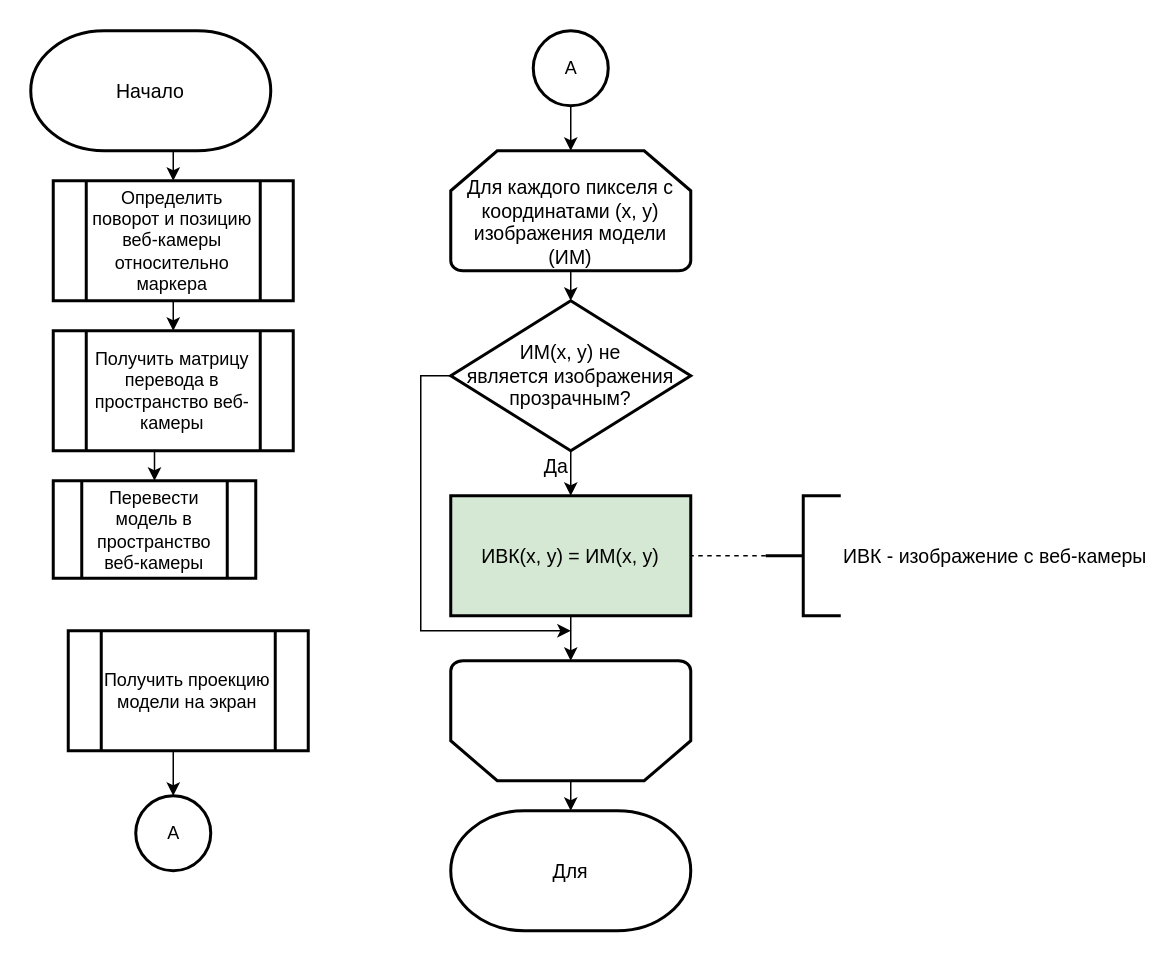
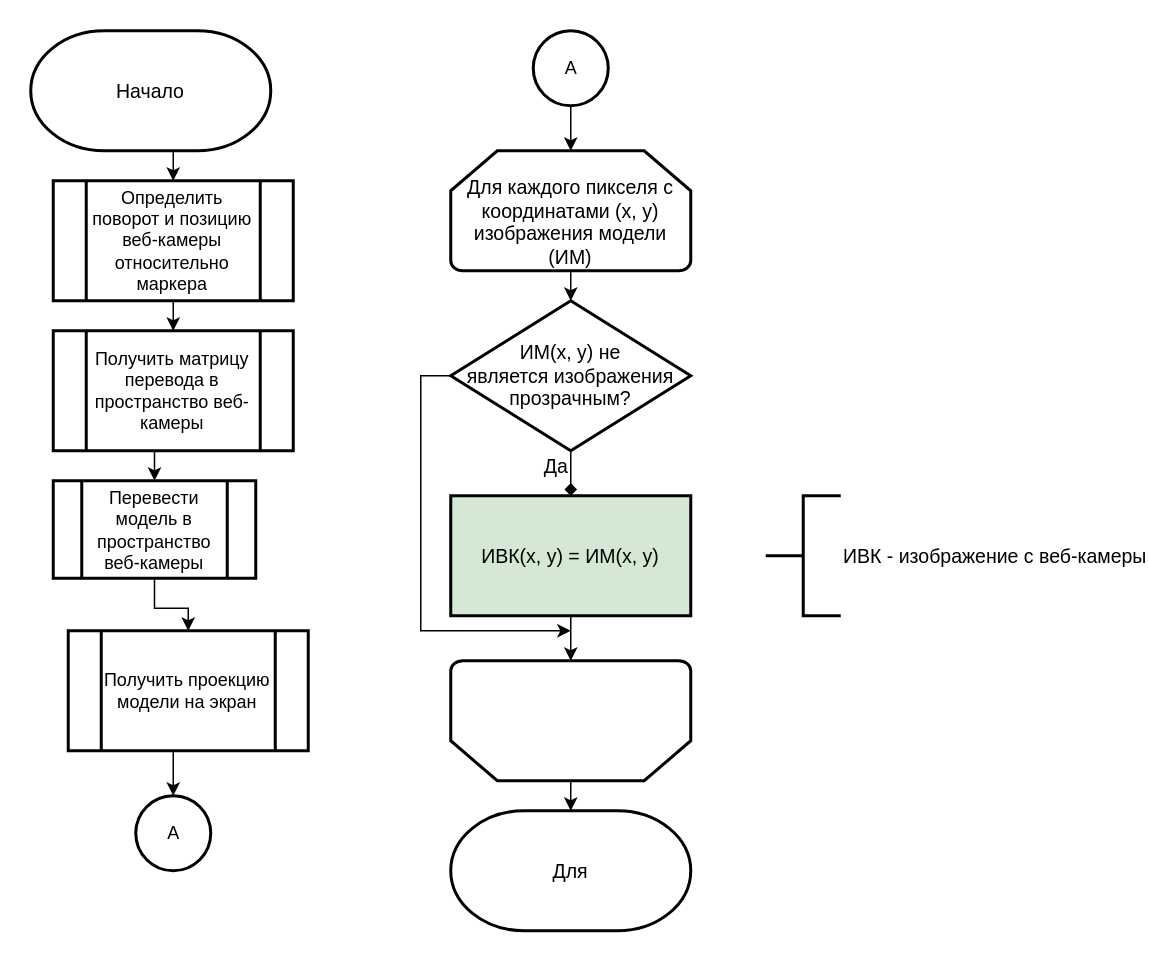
(571, 484) -> (571, 483)
(729, 556) -> none
none -> (162, 608)
